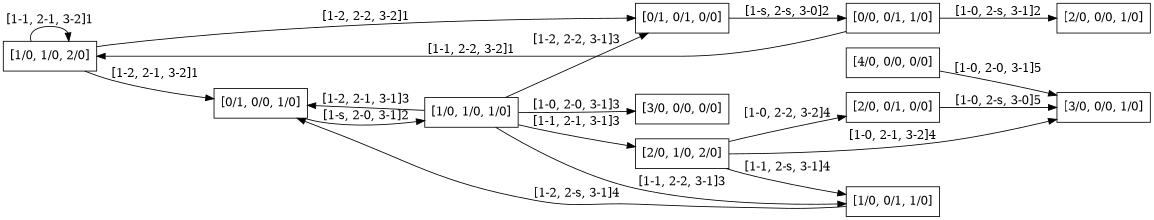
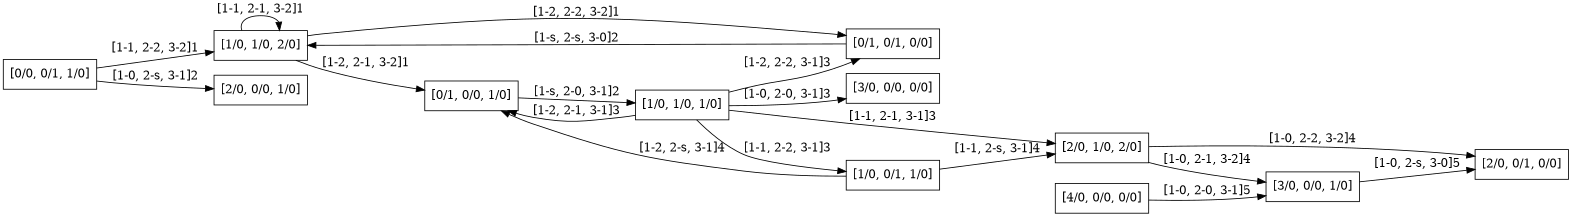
(783, 18) -> (581, 45)
(994, 107) -> (1413, 176)
(782, 182) -> (993, 162)
